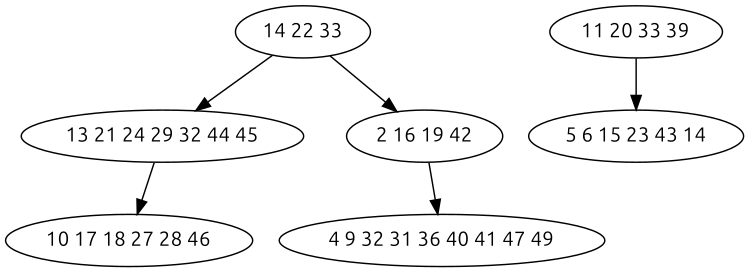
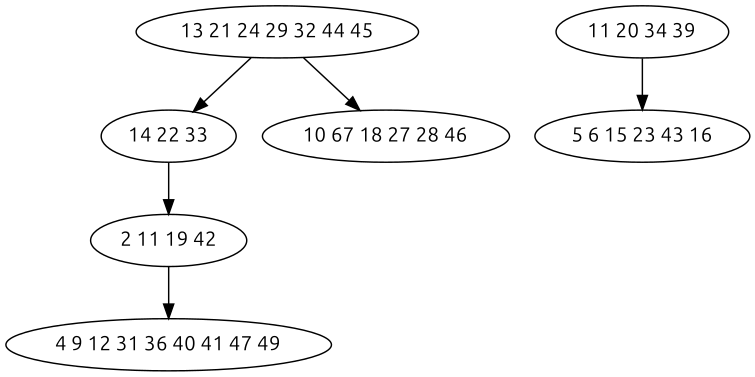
(636, 32) -> (642, 32)
(240, 79) -> (227, 80)
(425, 136) -> (169, 240)
(636, 136) -> (642, 136)
(129, 240) -> (386, 136)
(442, 240) -> (169, 345)
